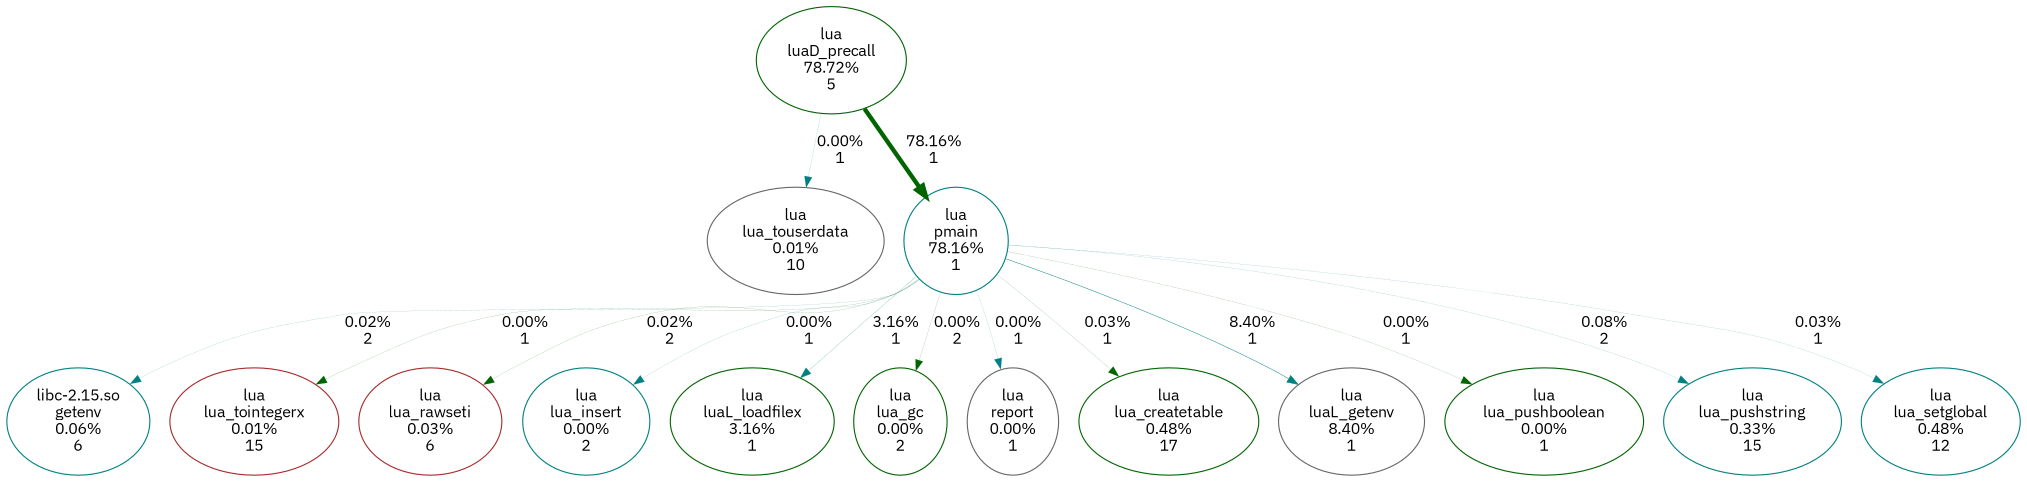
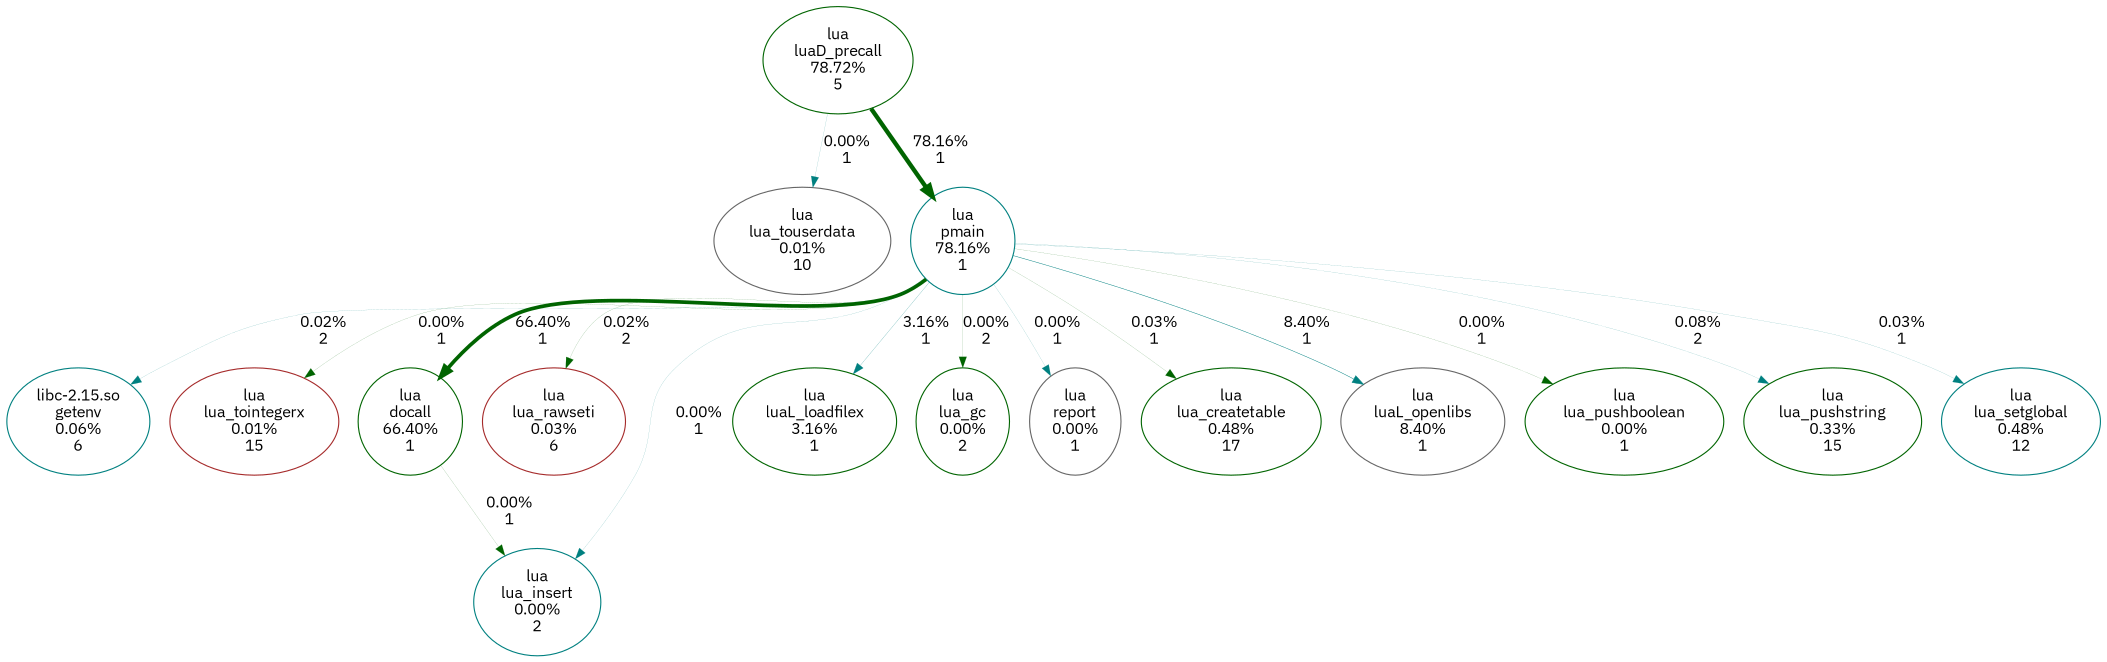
none -> (410, 422)
(1351, 422) -> (1423, 422)
(1752, 422) -> (1833, 422)
